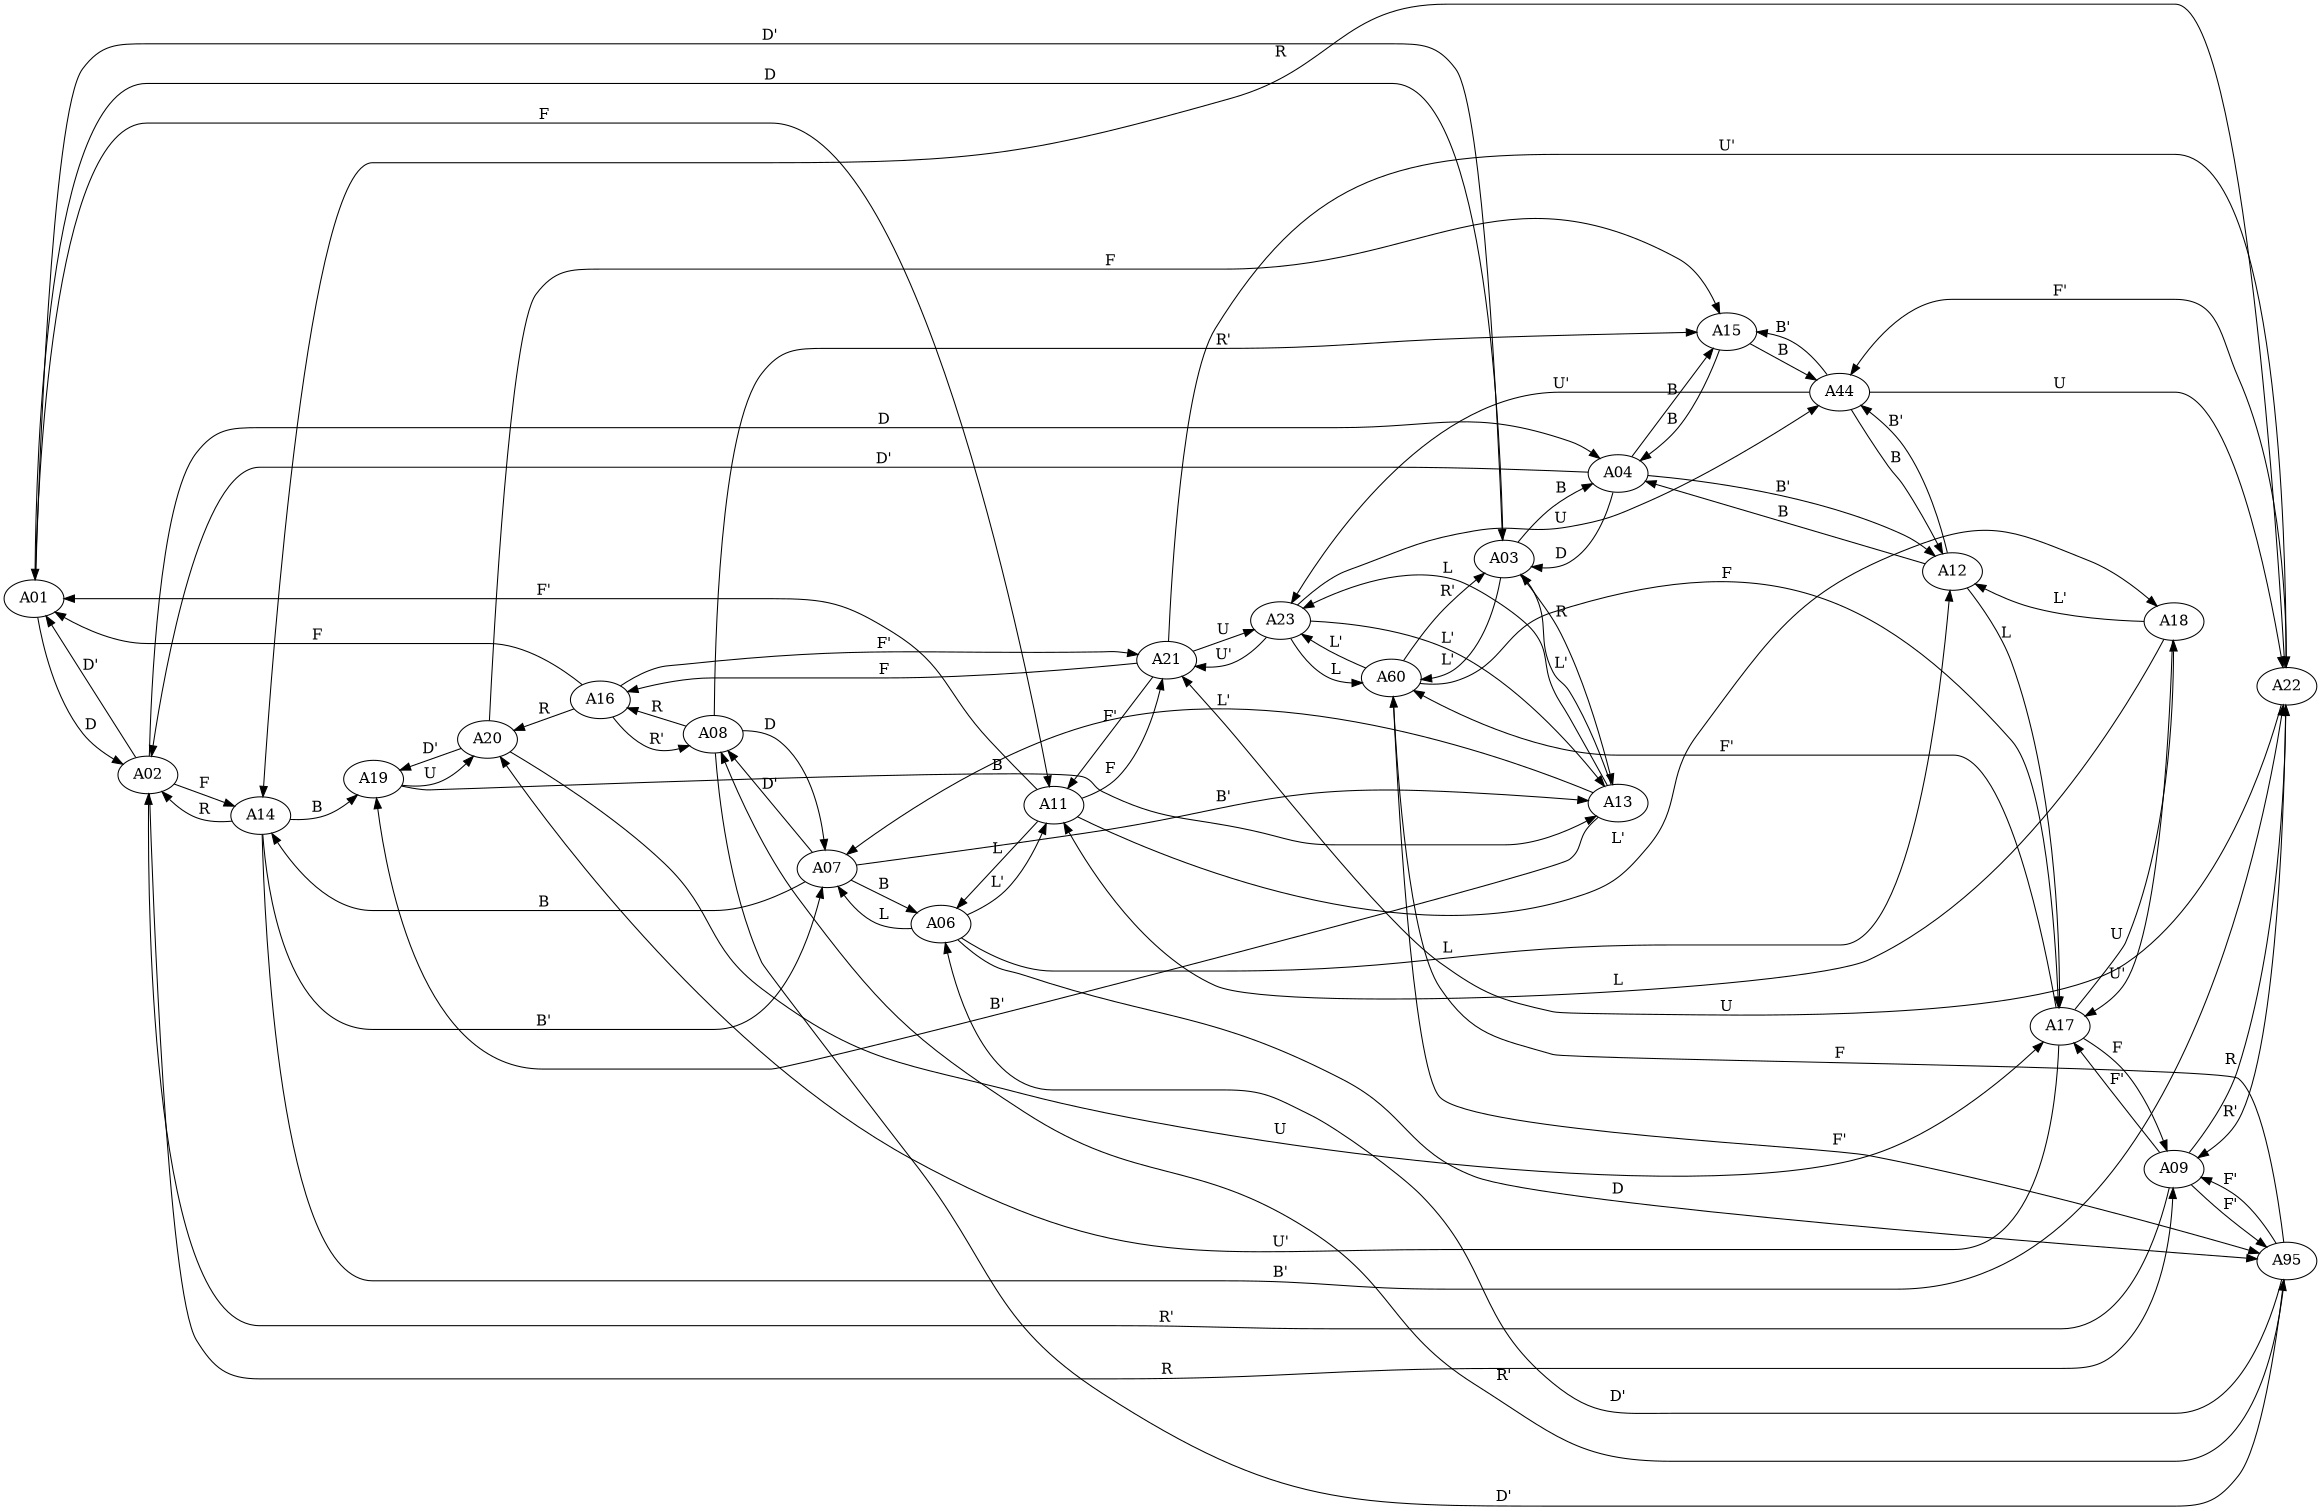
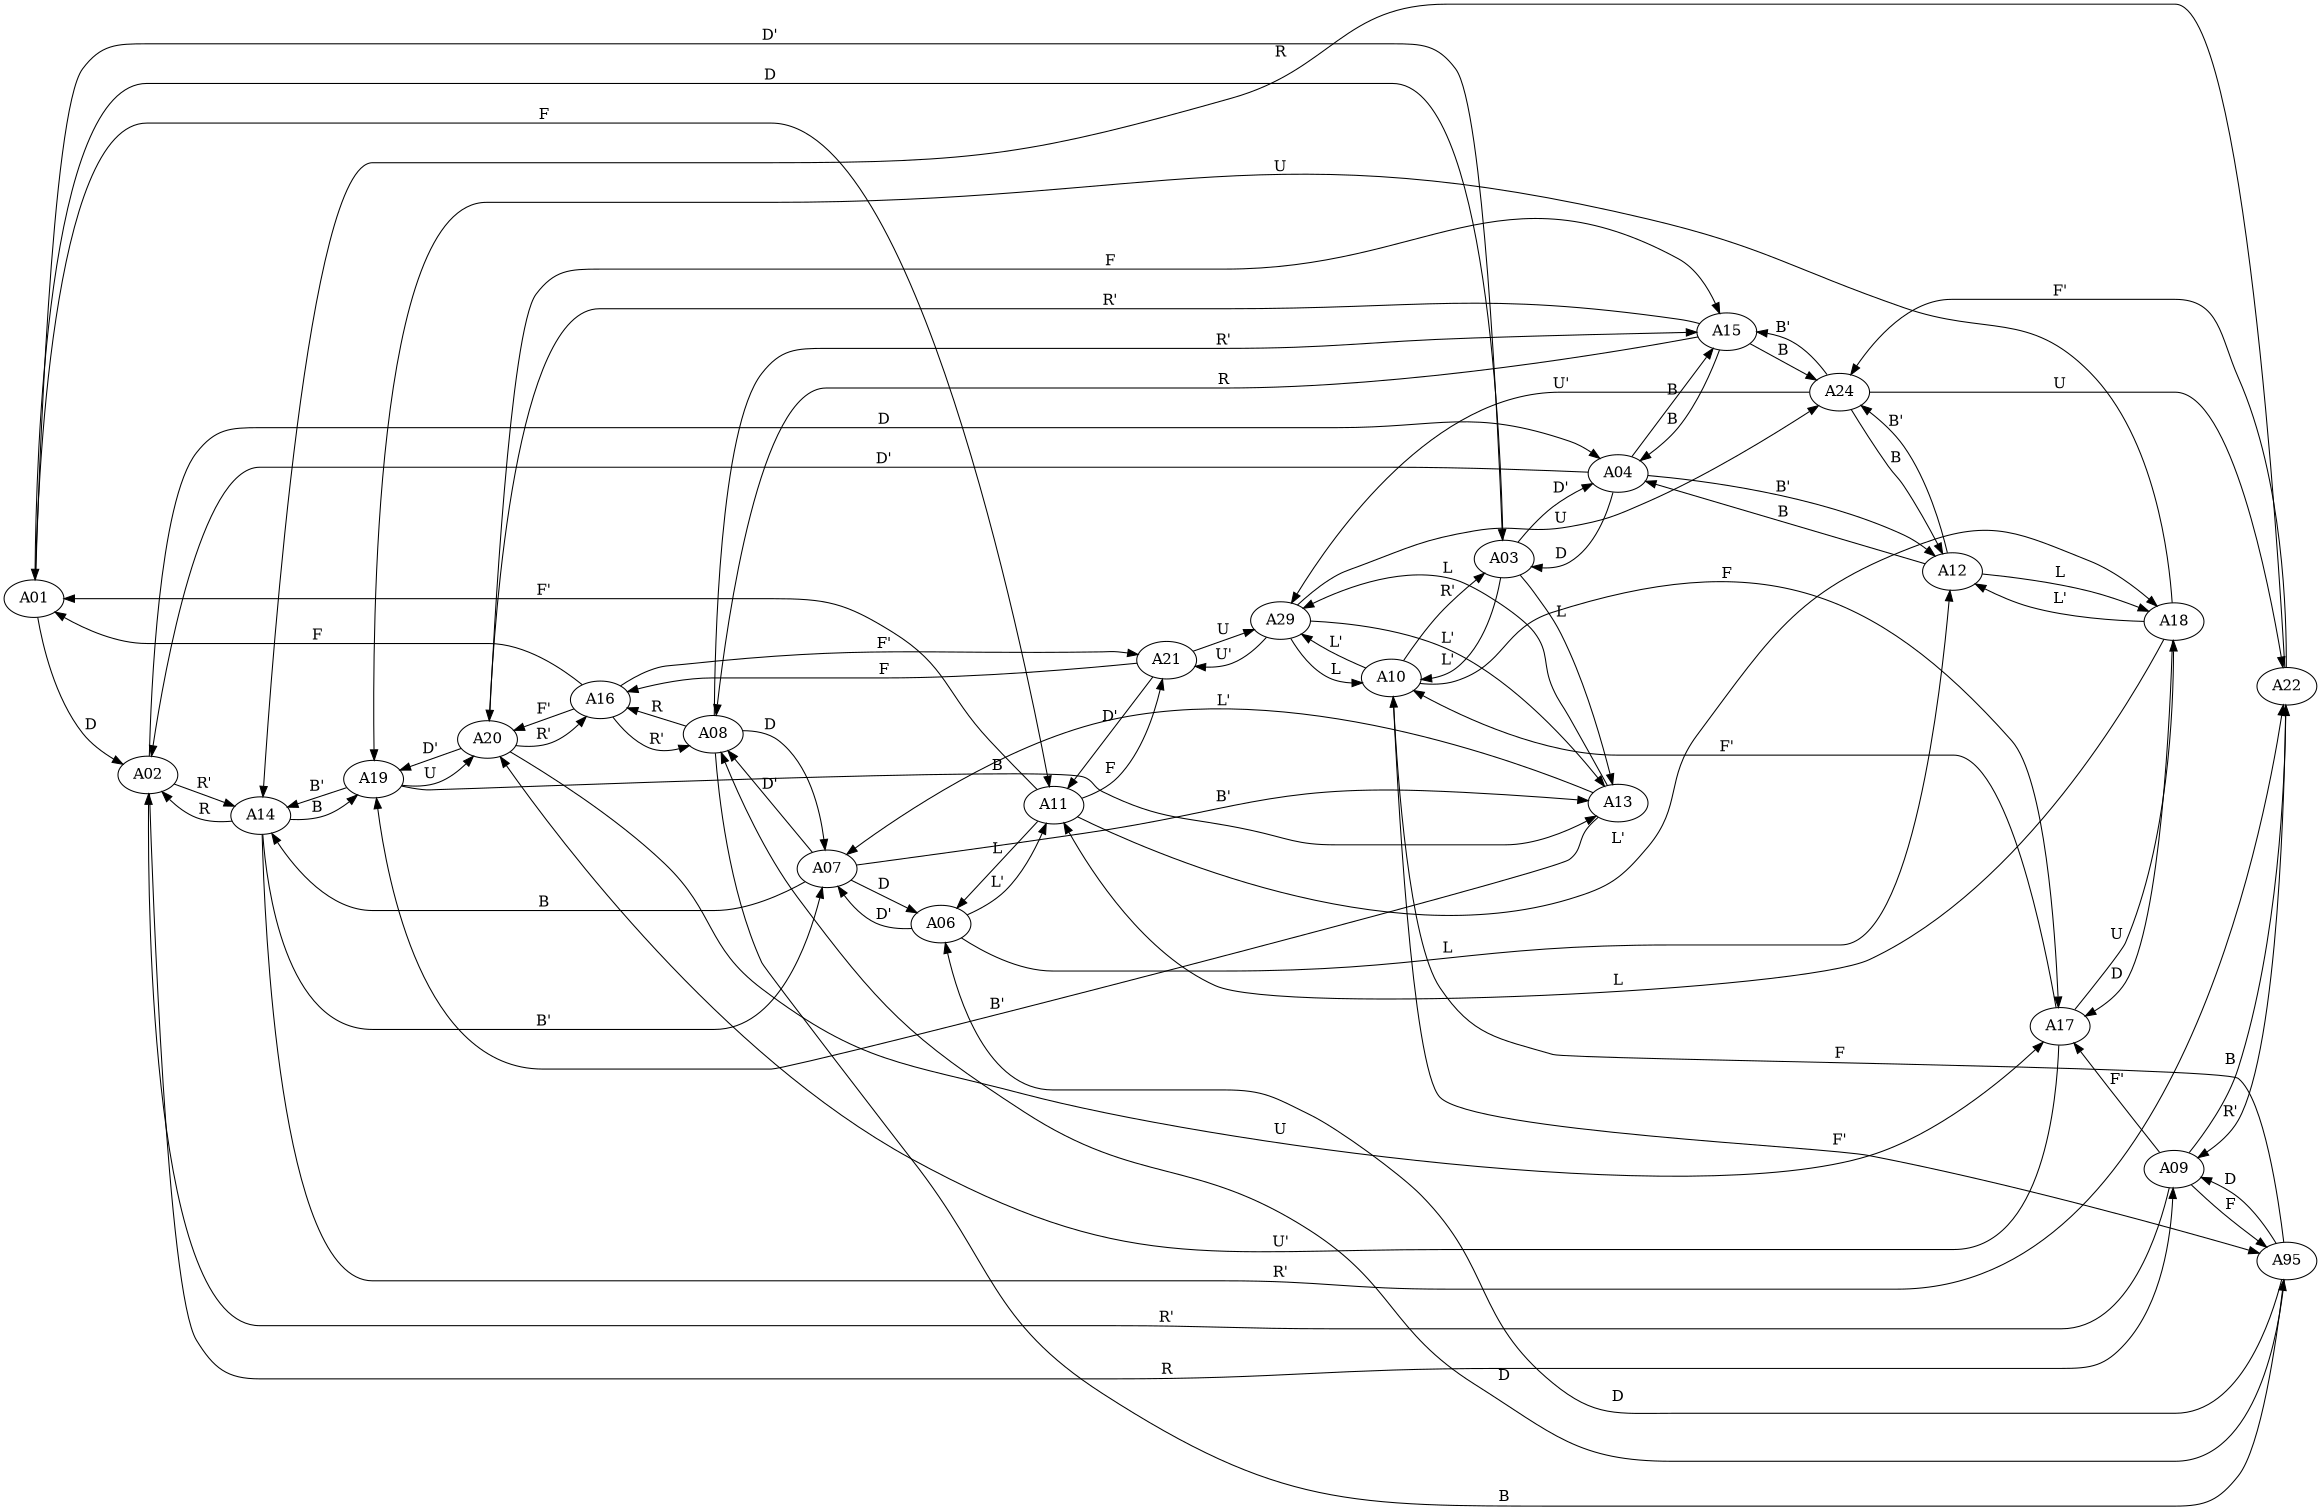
(1771, 154) -> none
none -> (1139, 182)
none -> (934, 309)
none -> (1090, 388)
(1840, 392) -> (1840, 392)
(1561, 489) -> (1561, 489)
(1561, 613) -> (1561, 613)
(1281, 621) -> (1281, 621)
(1391, 678) -> (1391, 678)
(1564, 685) -> none
(94, 691) -> none
(544, 710) -> (544, 710)
(1110, 717) -> (1110, 717)
none -> (550, 743)
(204, 784) -> (204, 784)
(2042, 785) -> (2062, 585)
none -> (322, 796)
(884, 885) -> (884, 885)
(884, 915) -> (884, 915)
(2117, 975) -> (2117, 975)
(1747, 1015) -> none
(2230, 1060) -> (2230, 1060)
(2133, 1082) -> none
(2230, 1180) -> (2230, 1180)
(1573, 1195) -> none
(2230, 1205) -> (2230, 1205)
(1281, 1273) -> (1281, 1273)
(1504, 1376) -> (1504, 1376)
(1618, 1397) -> (1618, 1397)
(1504, 1497) -> (1504, 1497)
